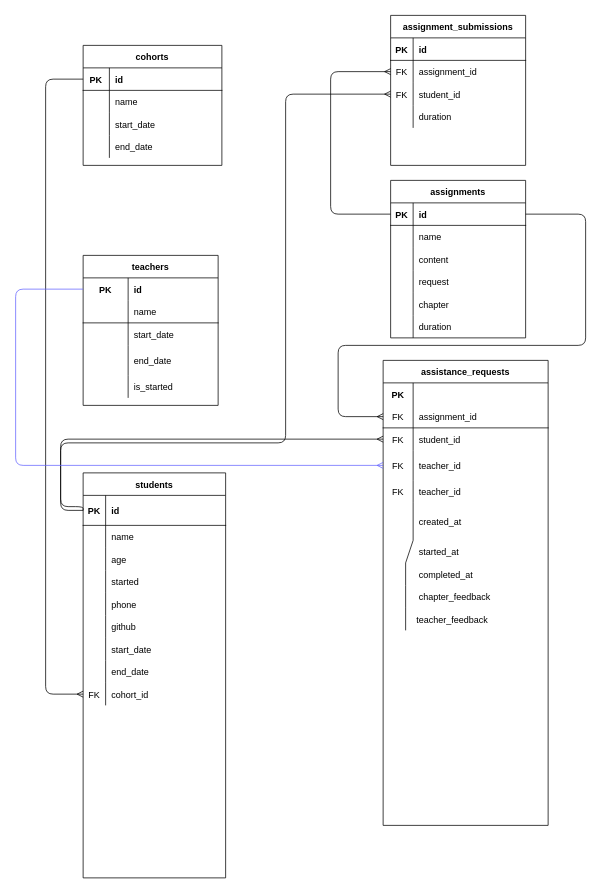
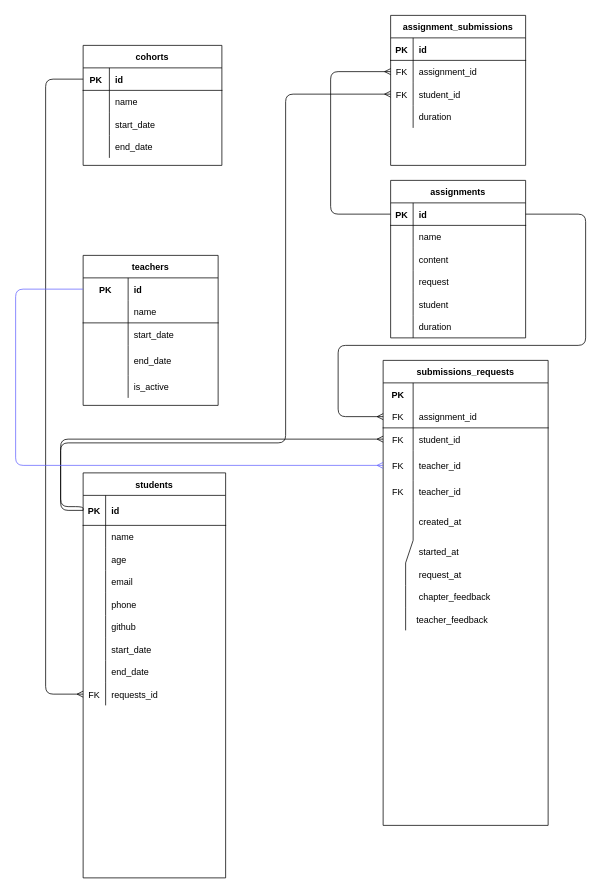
(436, 305) -> (436, 305)
(465, 372) -> (465, 372)
(158, 387) -> (154, 387)
(440, 575) -> (436, 575)
(129, 582) -> (121, 582)
(133, 695) -> (138, 695)
